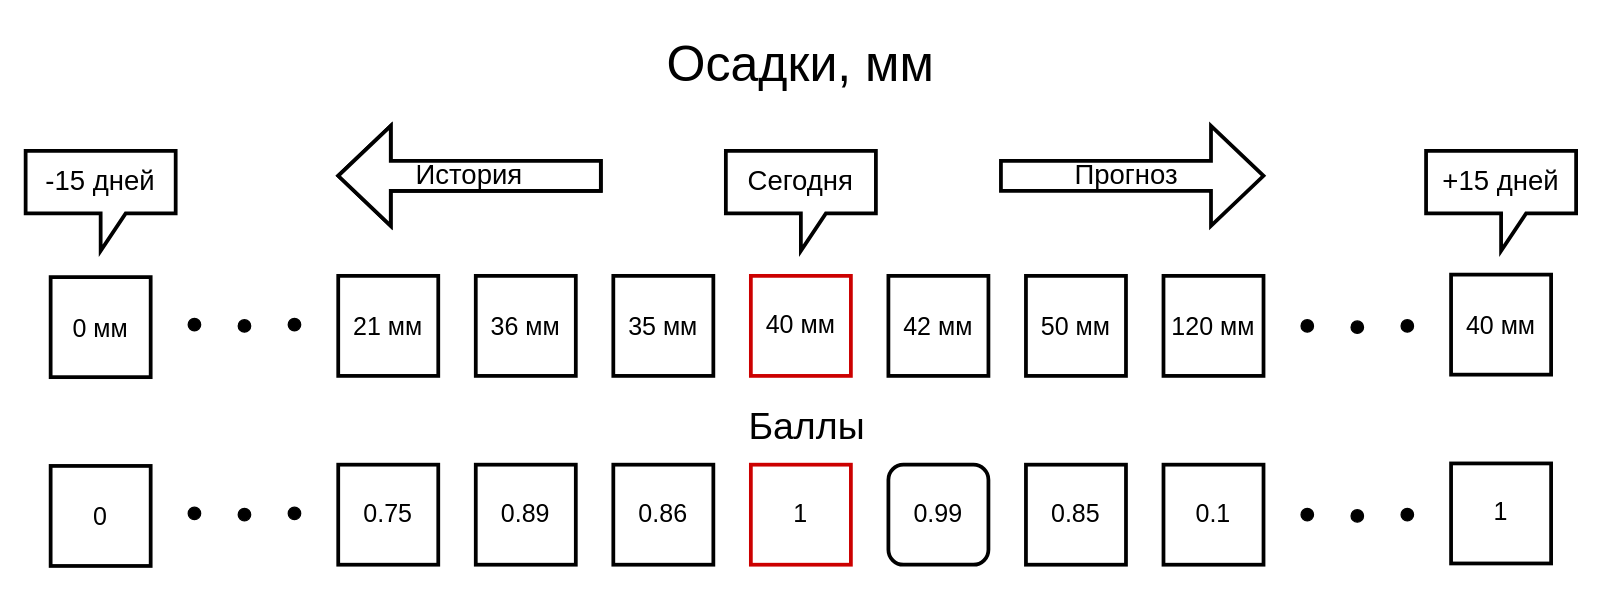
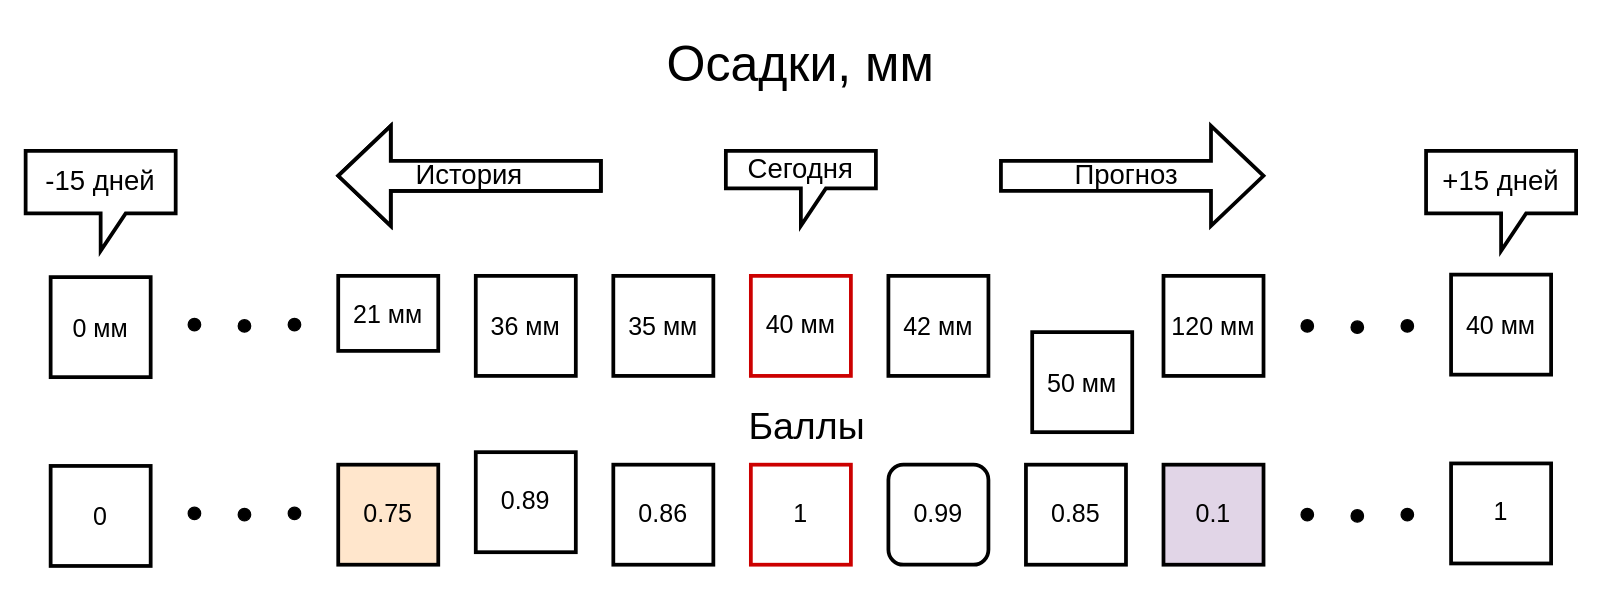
(801, 201) -> (801, 188)
(388, 326) -> (388, 313)
(1076, 326) -> (1082, 382)
(388, 514) -> (388, 514)
(526, 514) -> (526, 502)
(1213, 514) -> (1213, 514)
